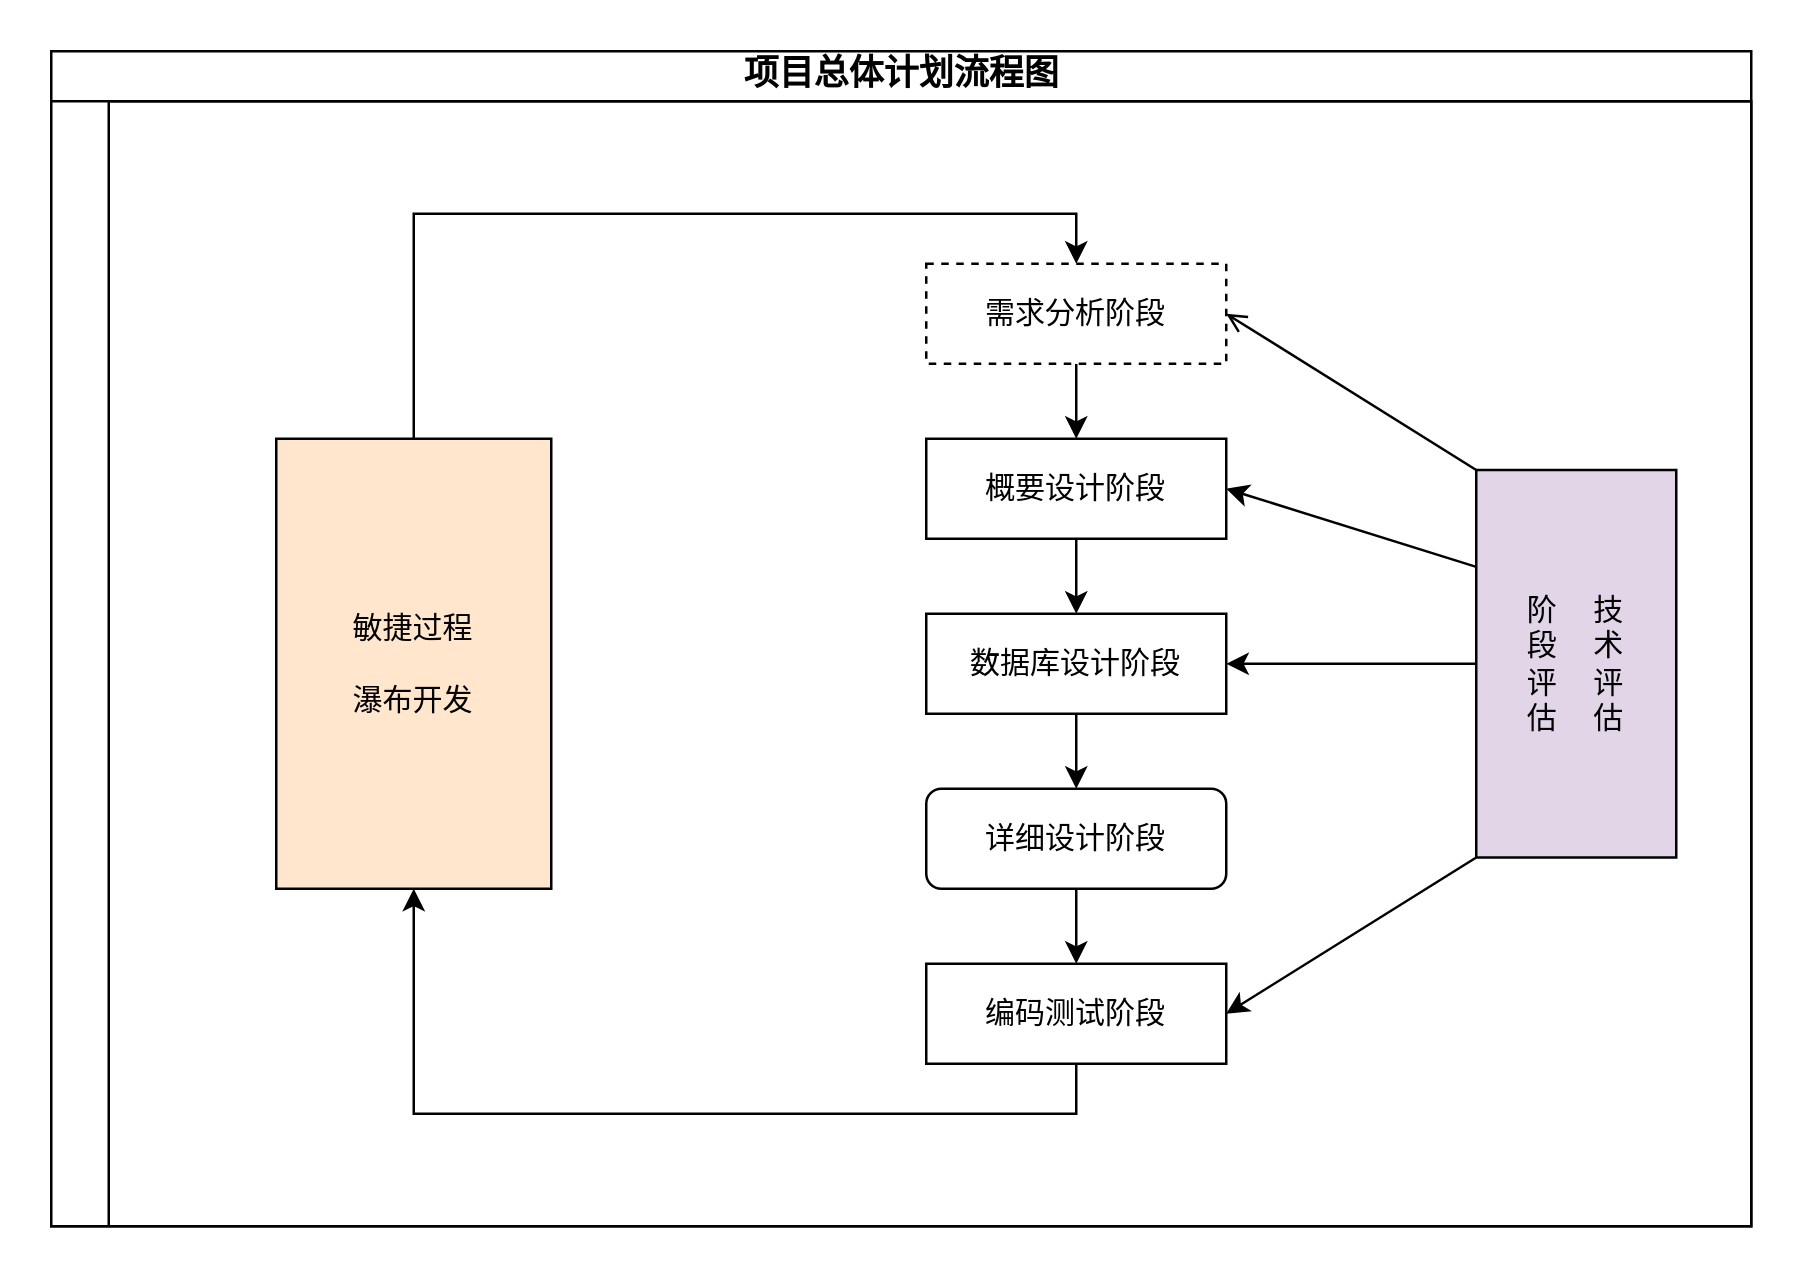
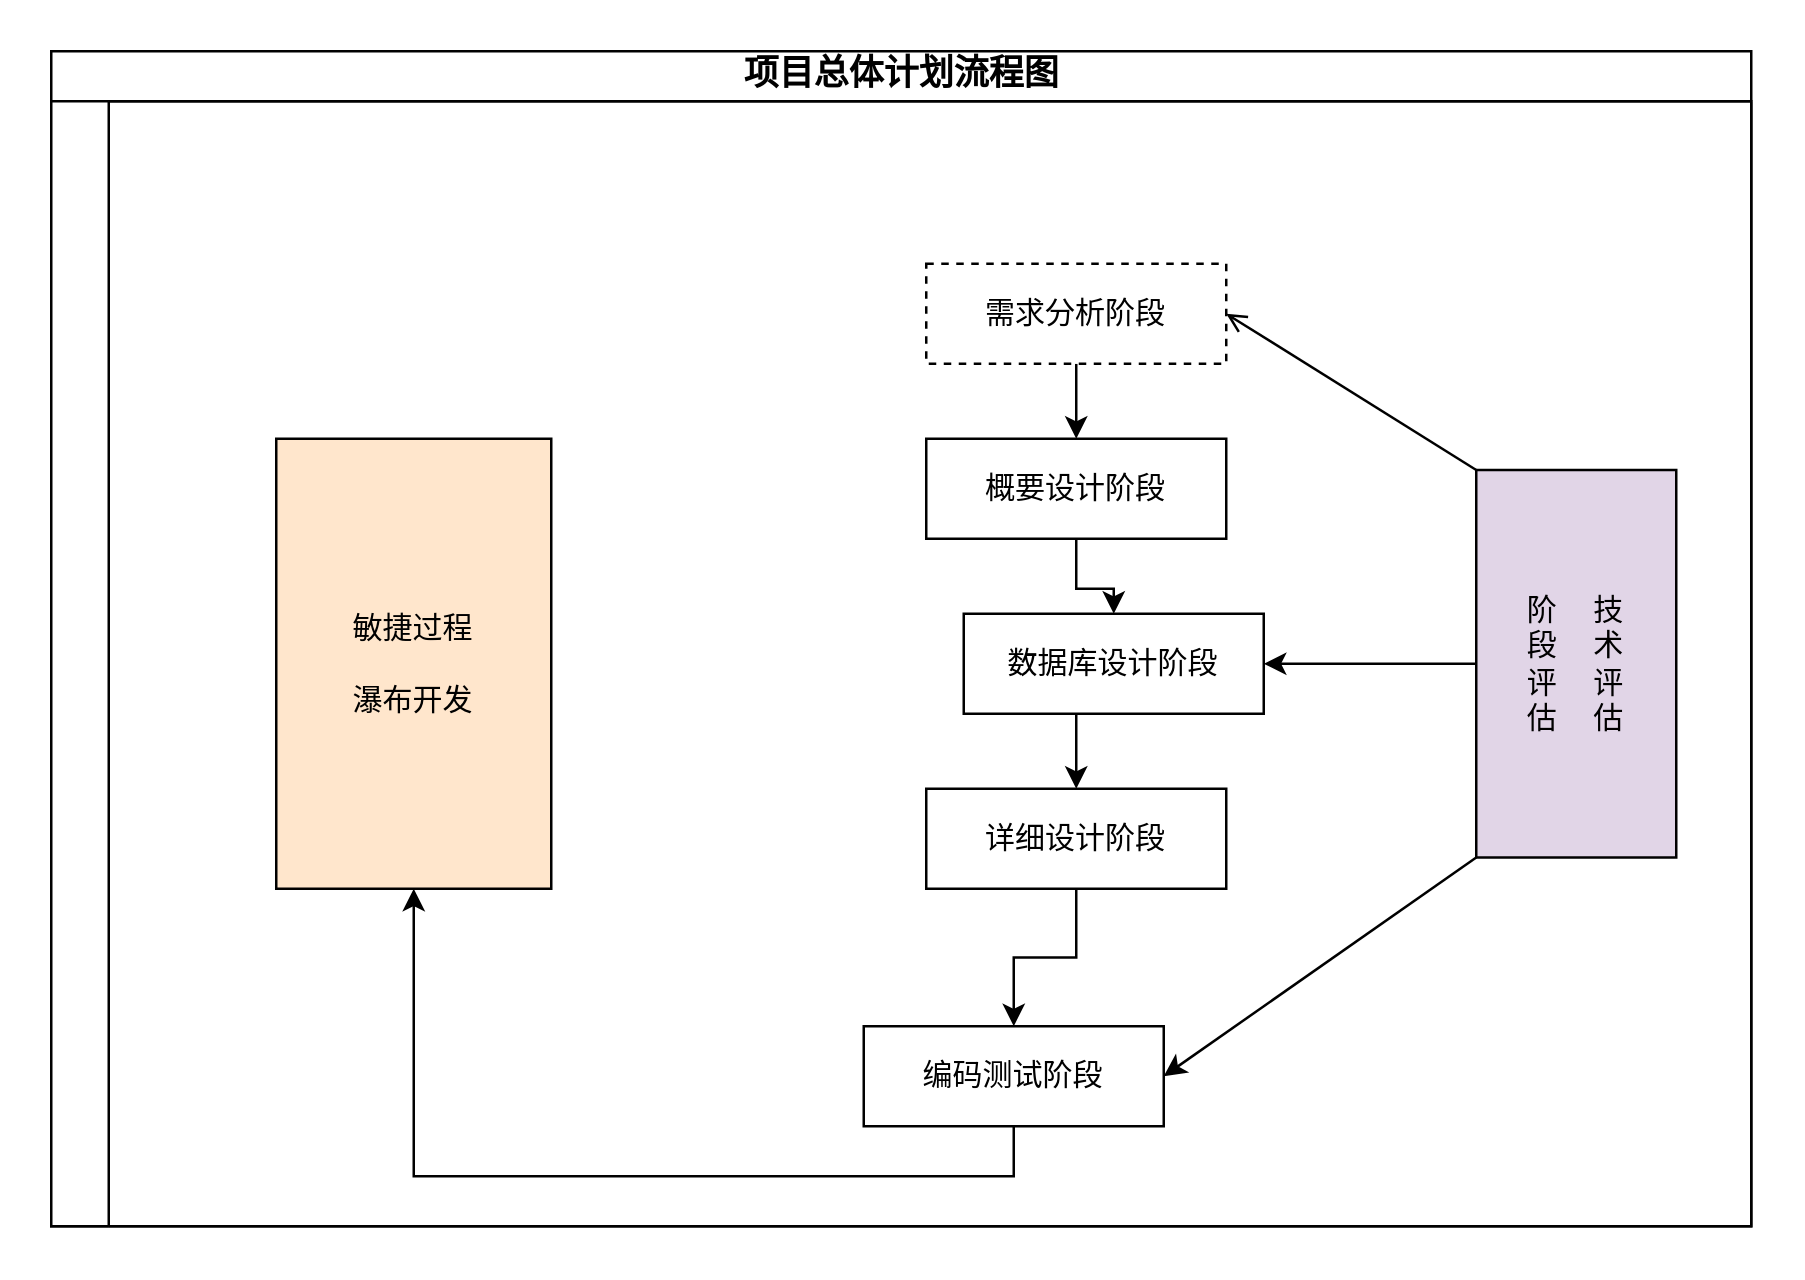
(650, 214) -> none
(1359, 530) -> none
(1076, 664) -> (1114, 664)
(1076, 839) -> (1076, 839)
(1076, 1014) -> (1014, 1076)
